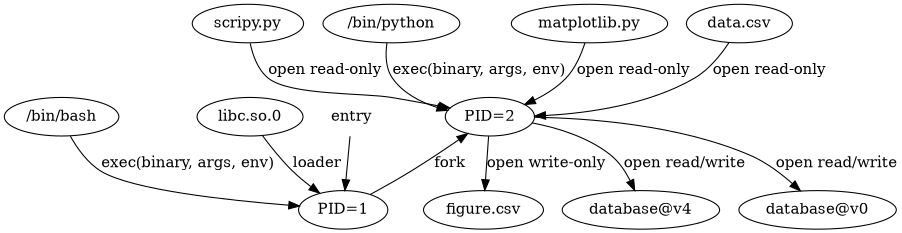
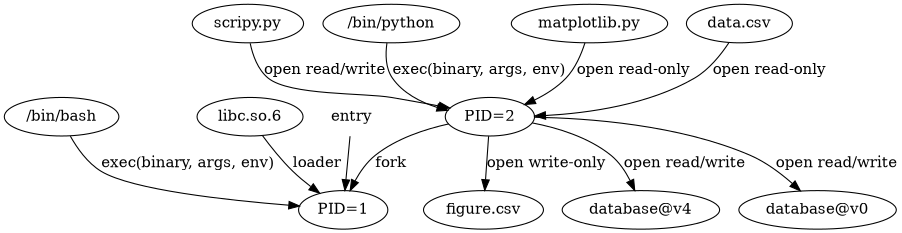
(325, 70) -> (325, 70)
(250, 117) -> (250, 117)
(415, 168) -> (395, 143)
